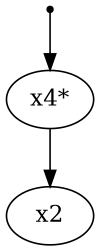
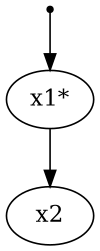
(50, 100) -> (50, 100)
